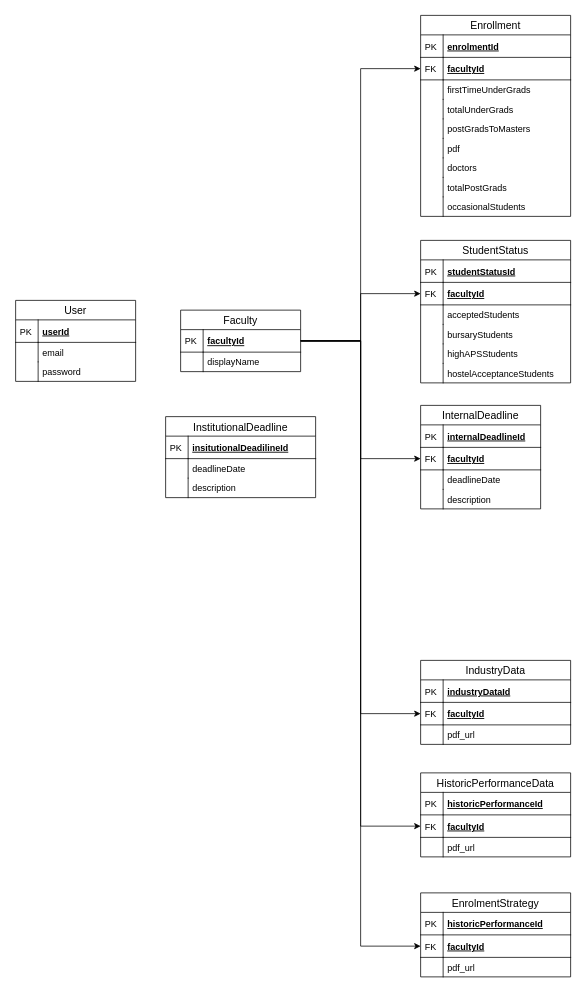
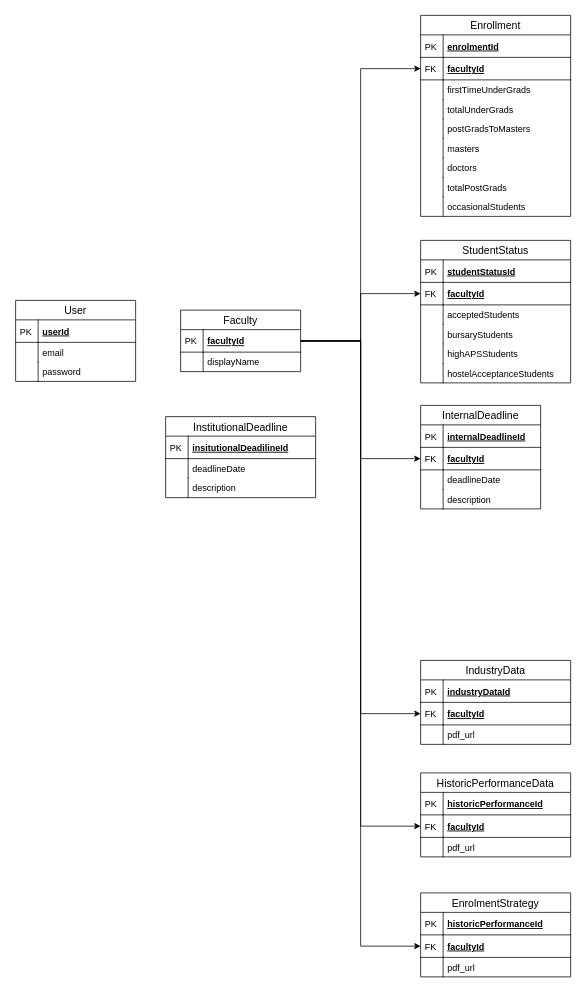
(455, 149) -> (465, 149)
